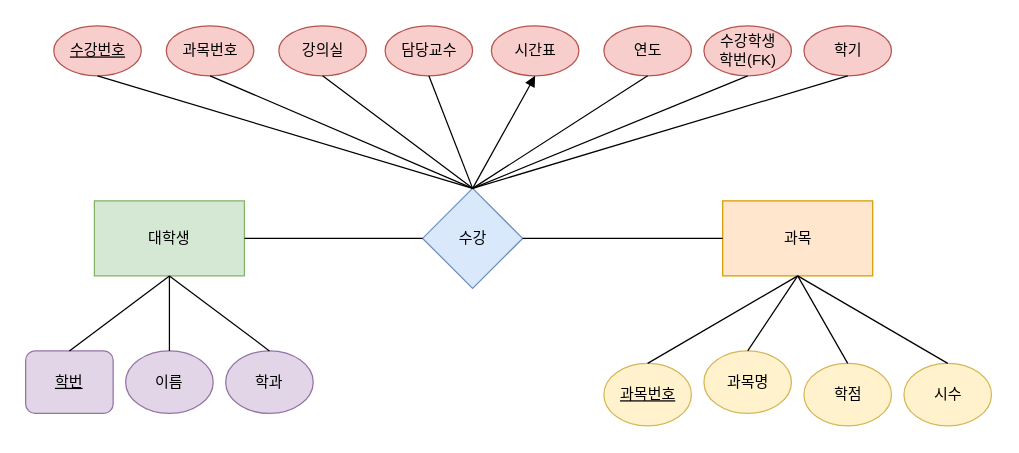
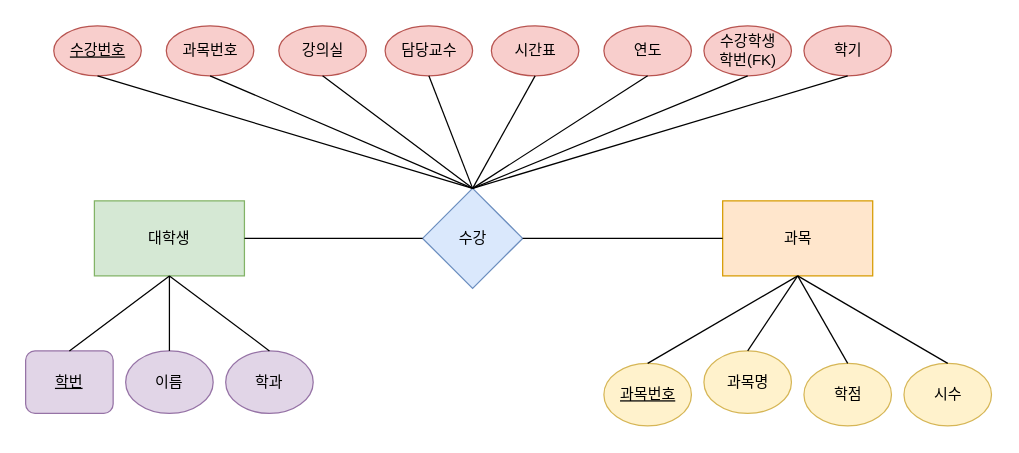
(529, 86) -> (532, 82)
